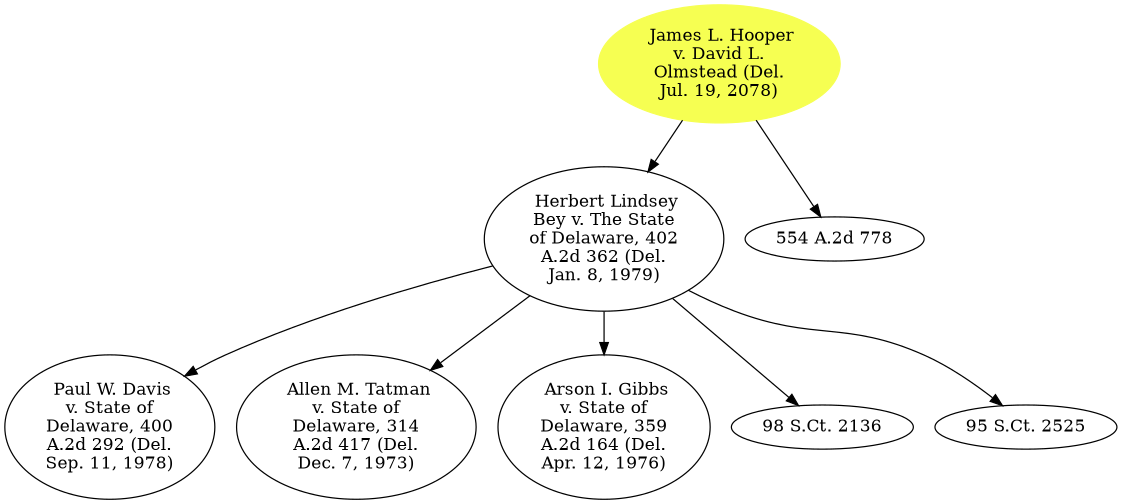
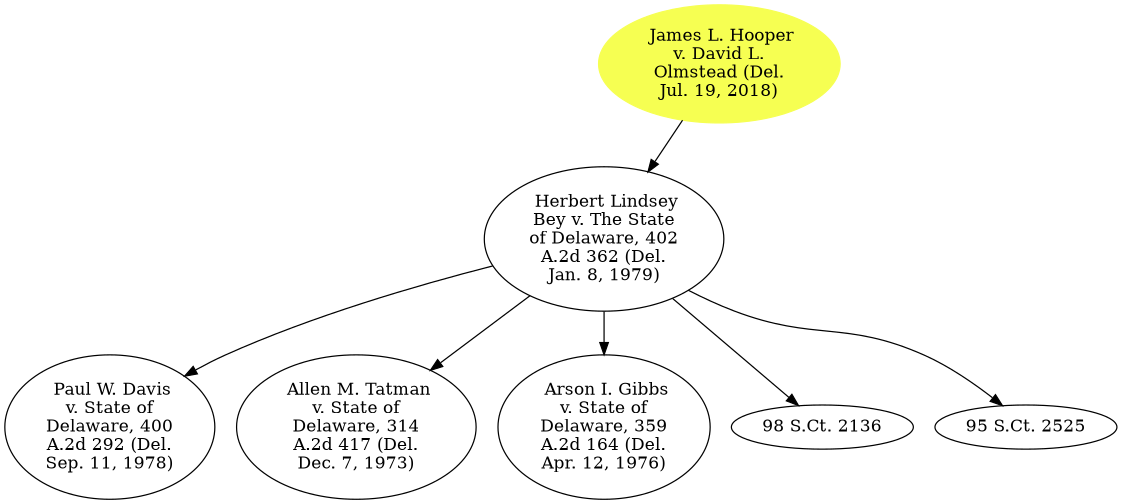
(719, 64) -> (719, 64)
(835, 239) -> none
